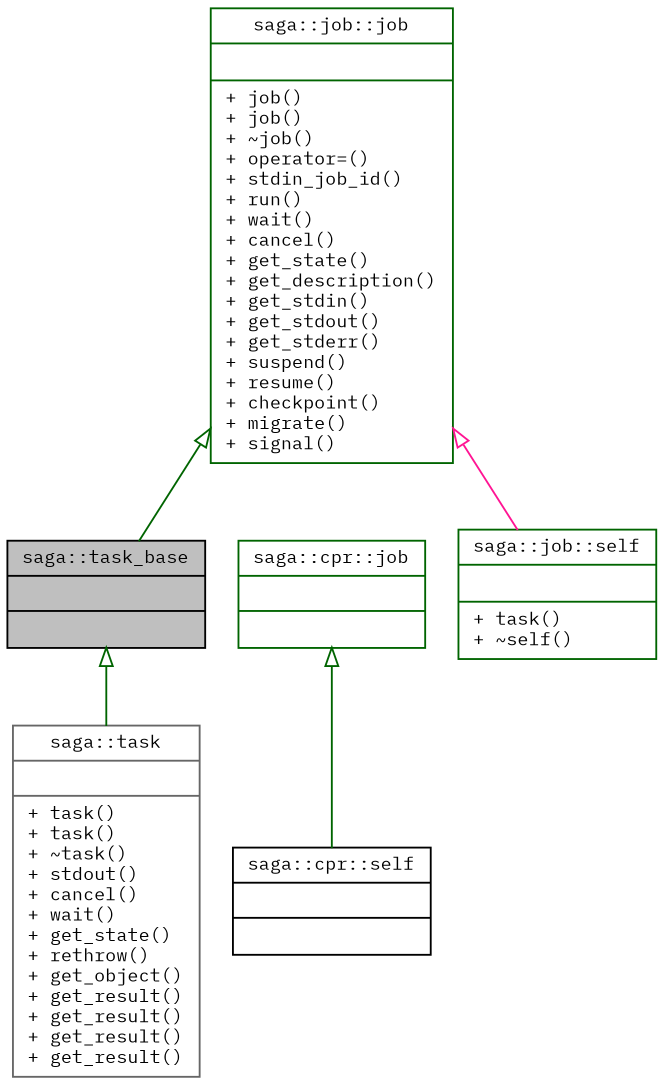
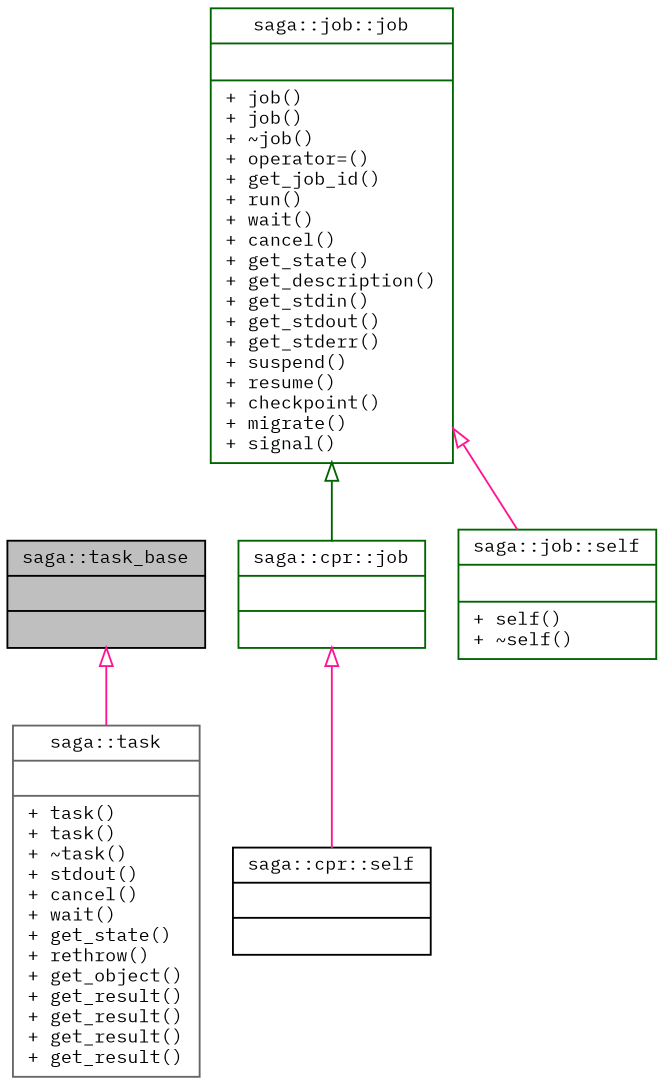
(315, 179) -> (304, 179)
(170, 493) -> (332, 511)
(519, 619) -> (519, 619)
(106, 696) -> (106, 696)
(332, 757) -> (332, 757)
